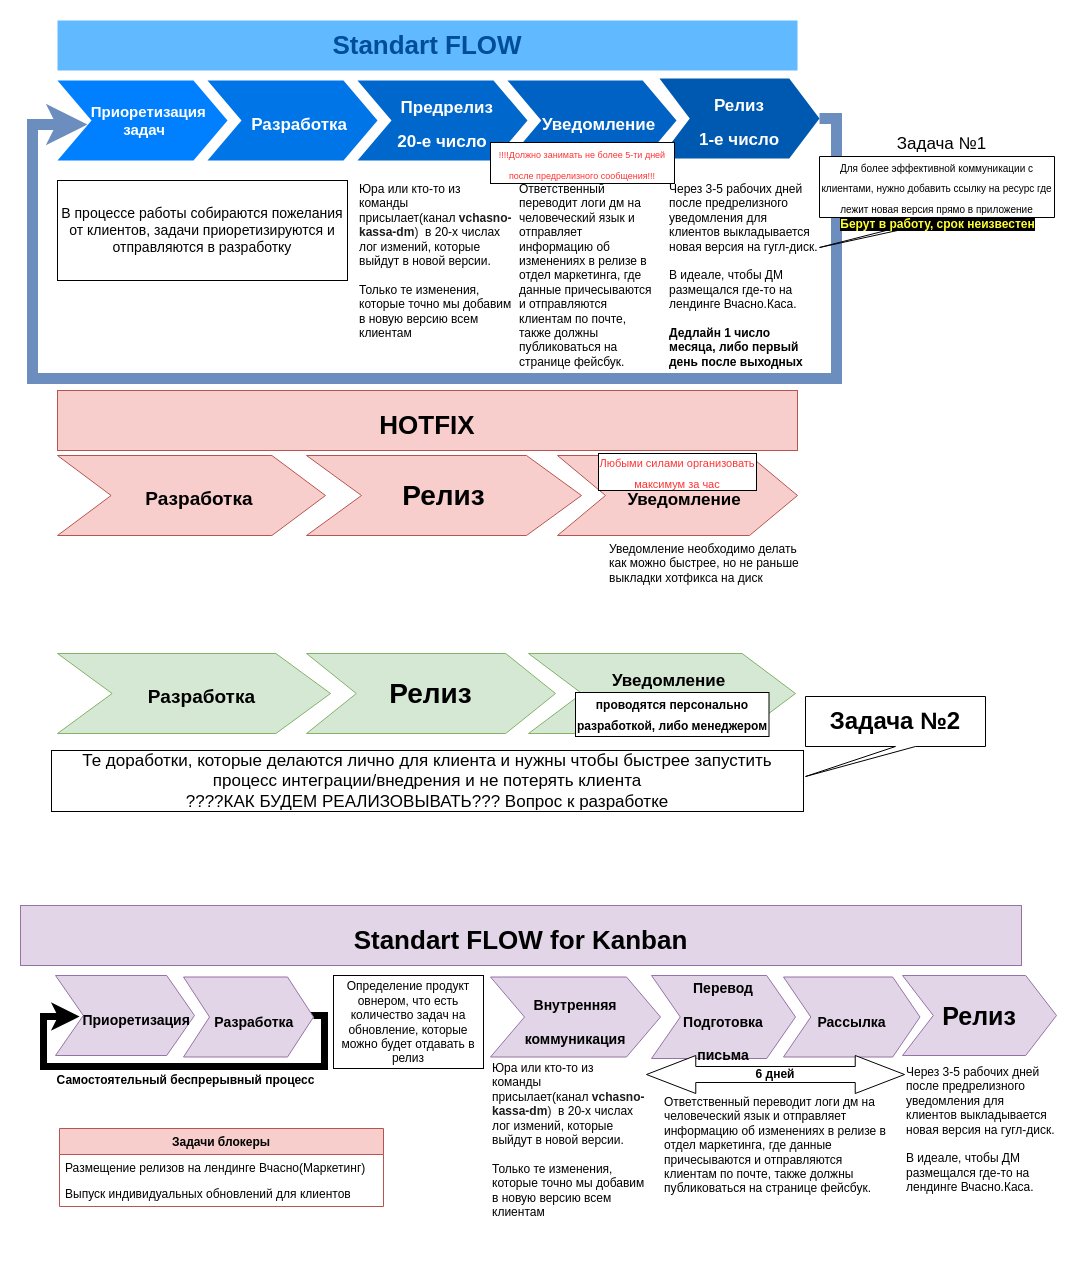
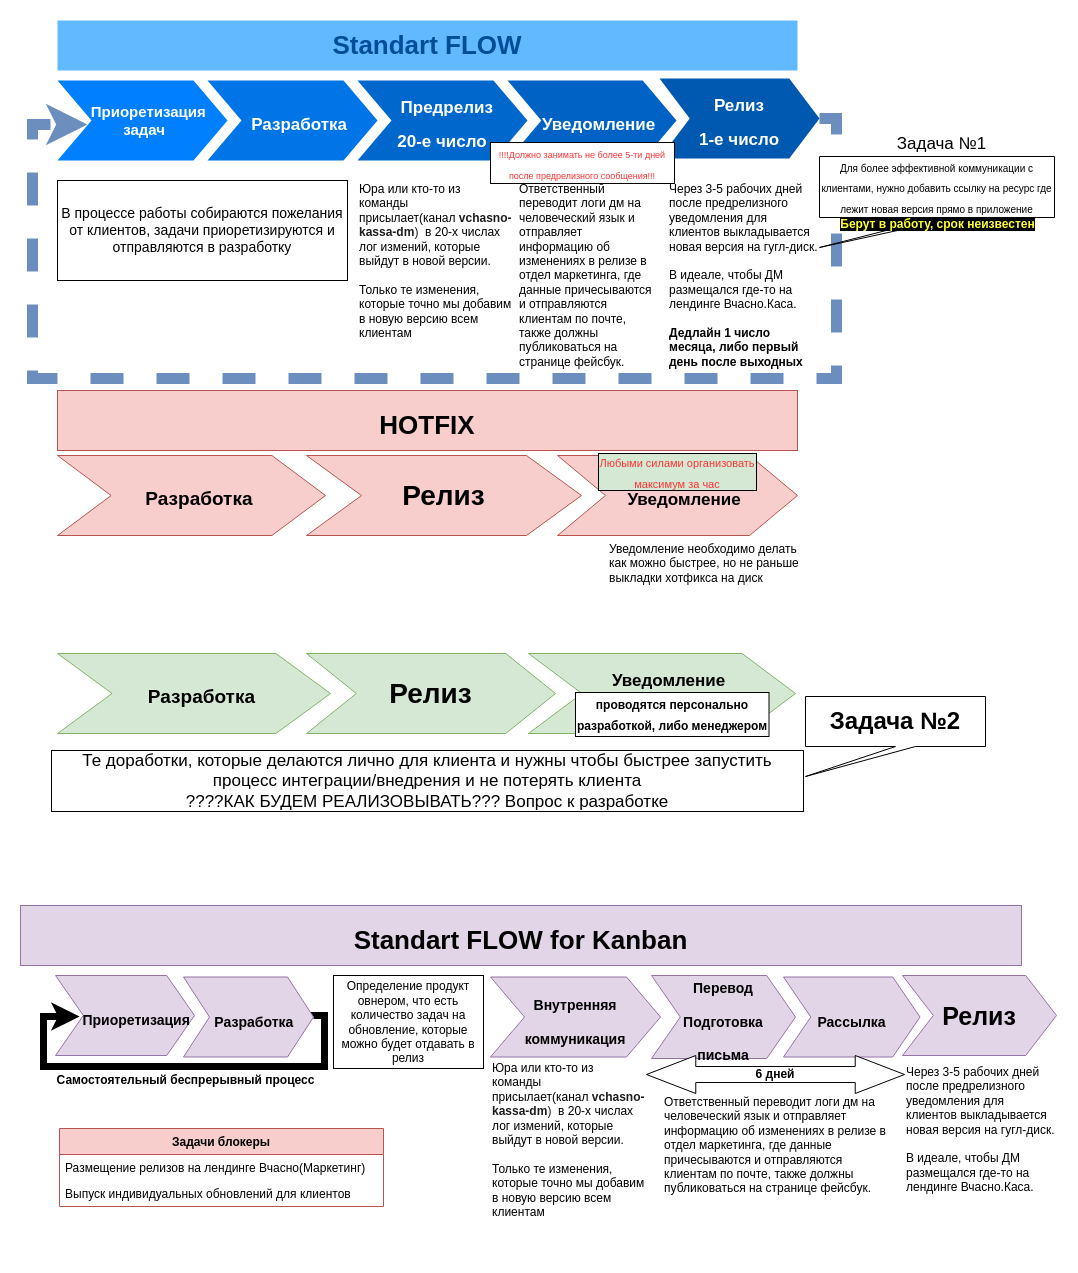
(837, 283) -> (837, 283)
(678, 472) -> (678, 472)
